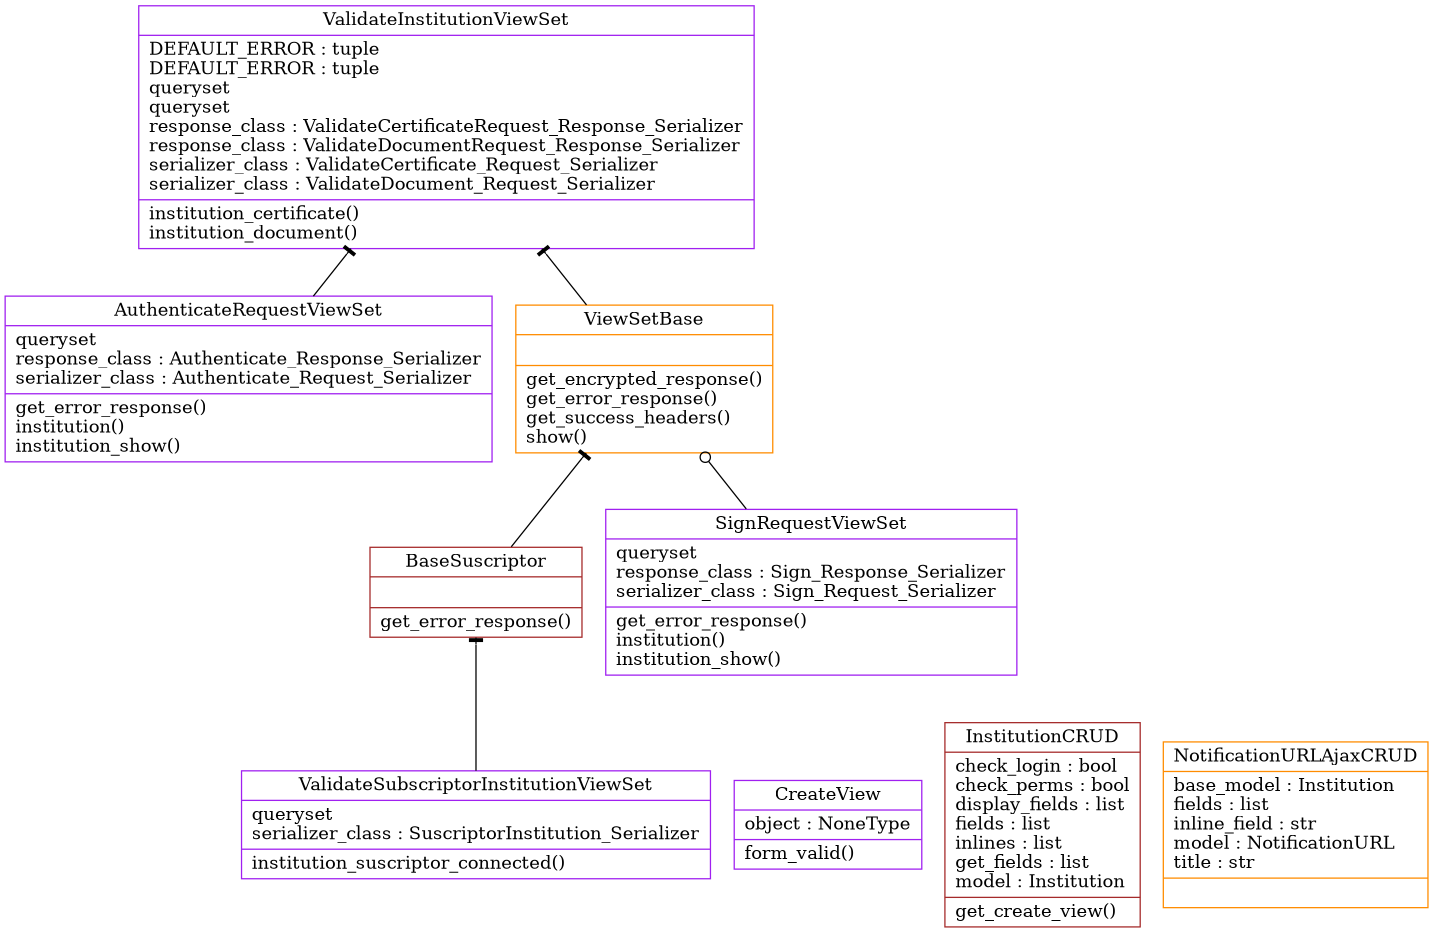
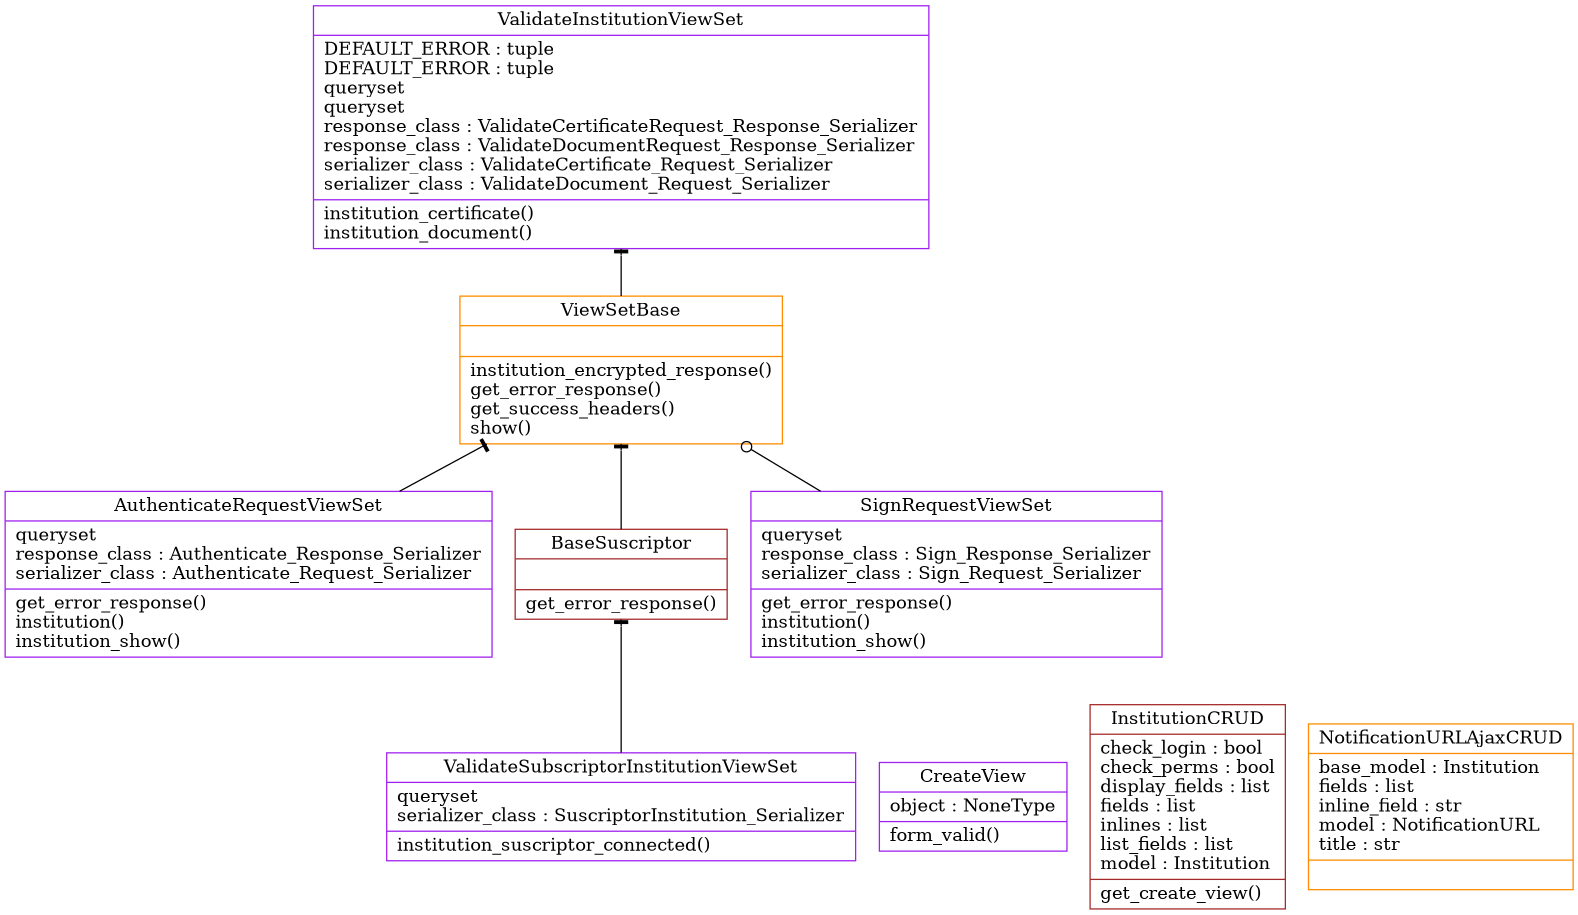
(330, 275) -> (440, 469)
(644, 380) -> (621, 371)
(1023, 863) -> (1167, 845)
